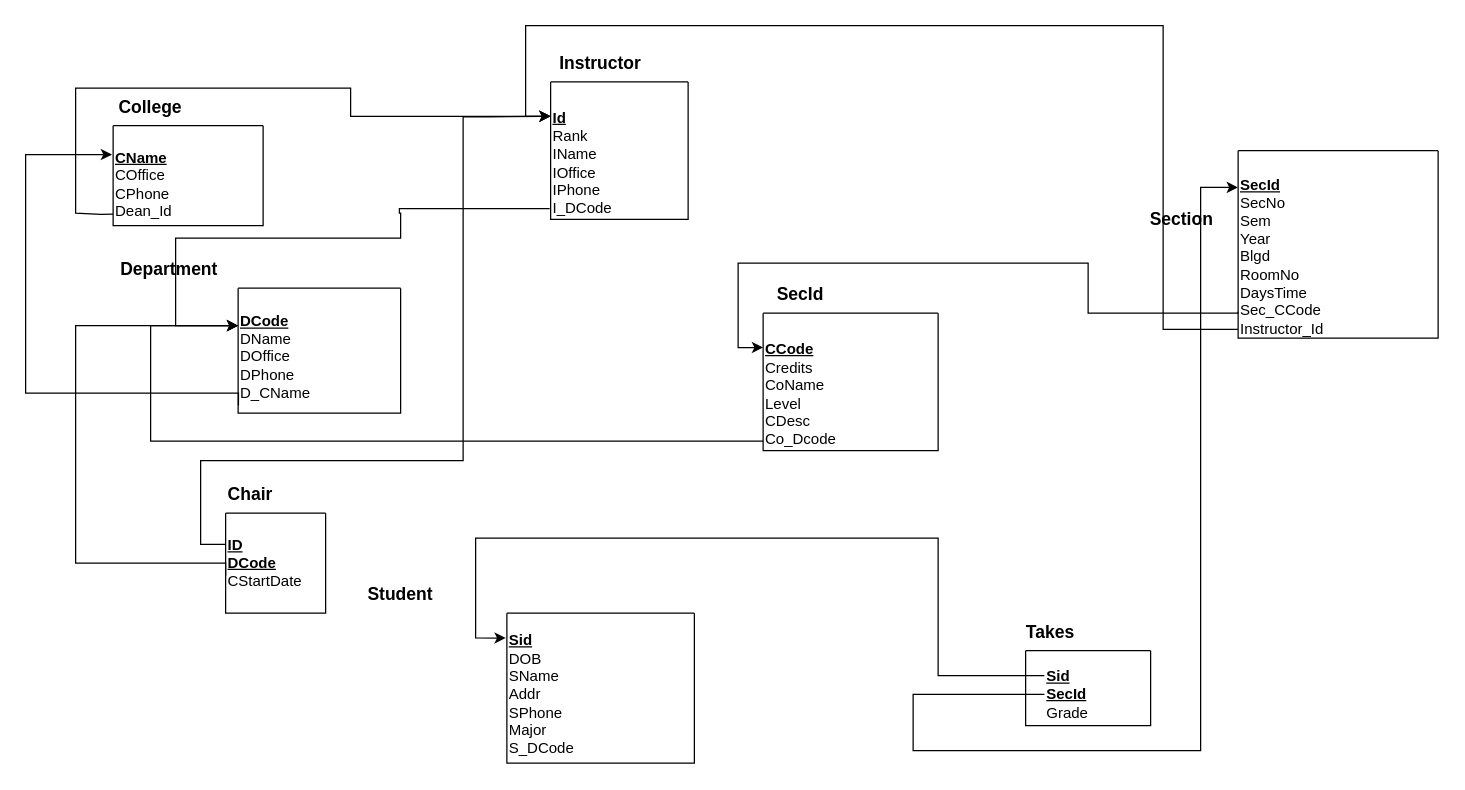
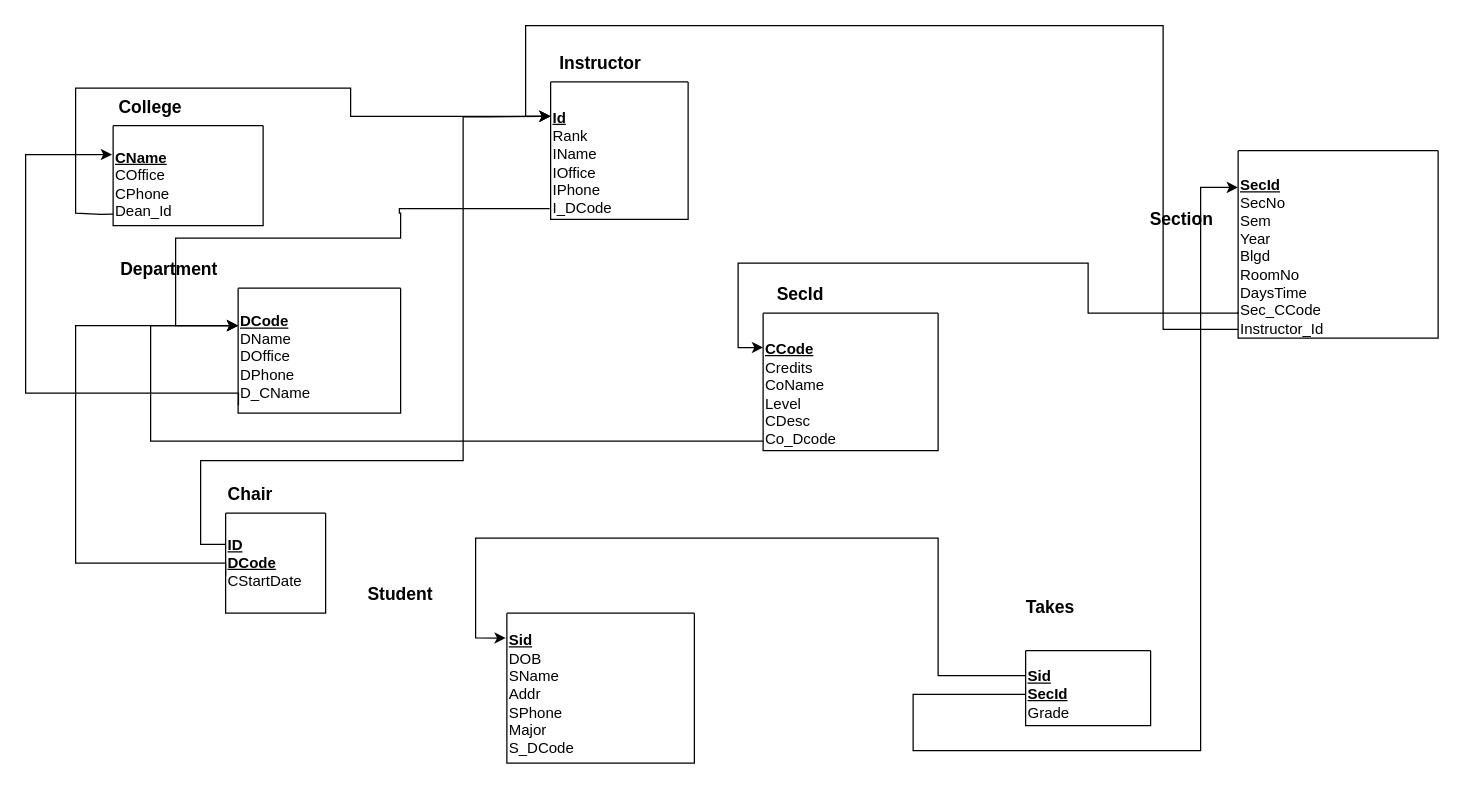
(1051, 632) -> (1051, 607)
(1082, 694) -> (1063, 694)
